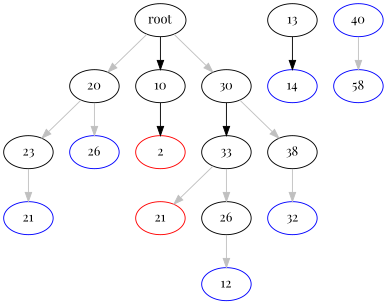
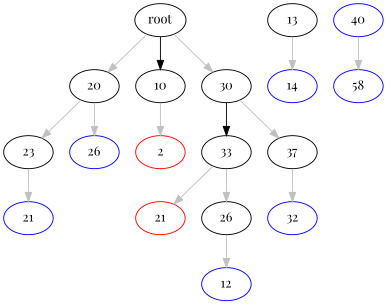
(292, 49) -> (292, 49)
(160, 115) -> (160, 115)
(292, 152) -> (292, 152)
